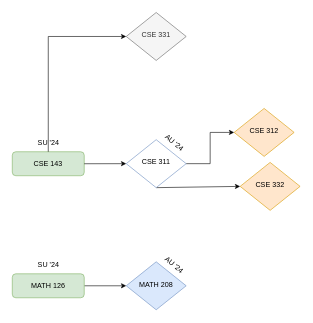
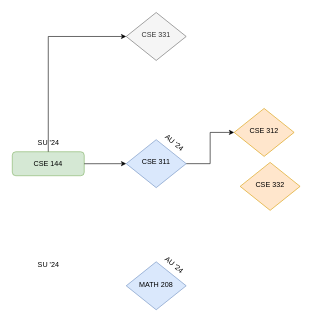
(48, 164) -> (48, 164)
(156, 164) -> (156, 164)
(166, 187) -> none
(48, 286) -> none
(120, 286) -> none
